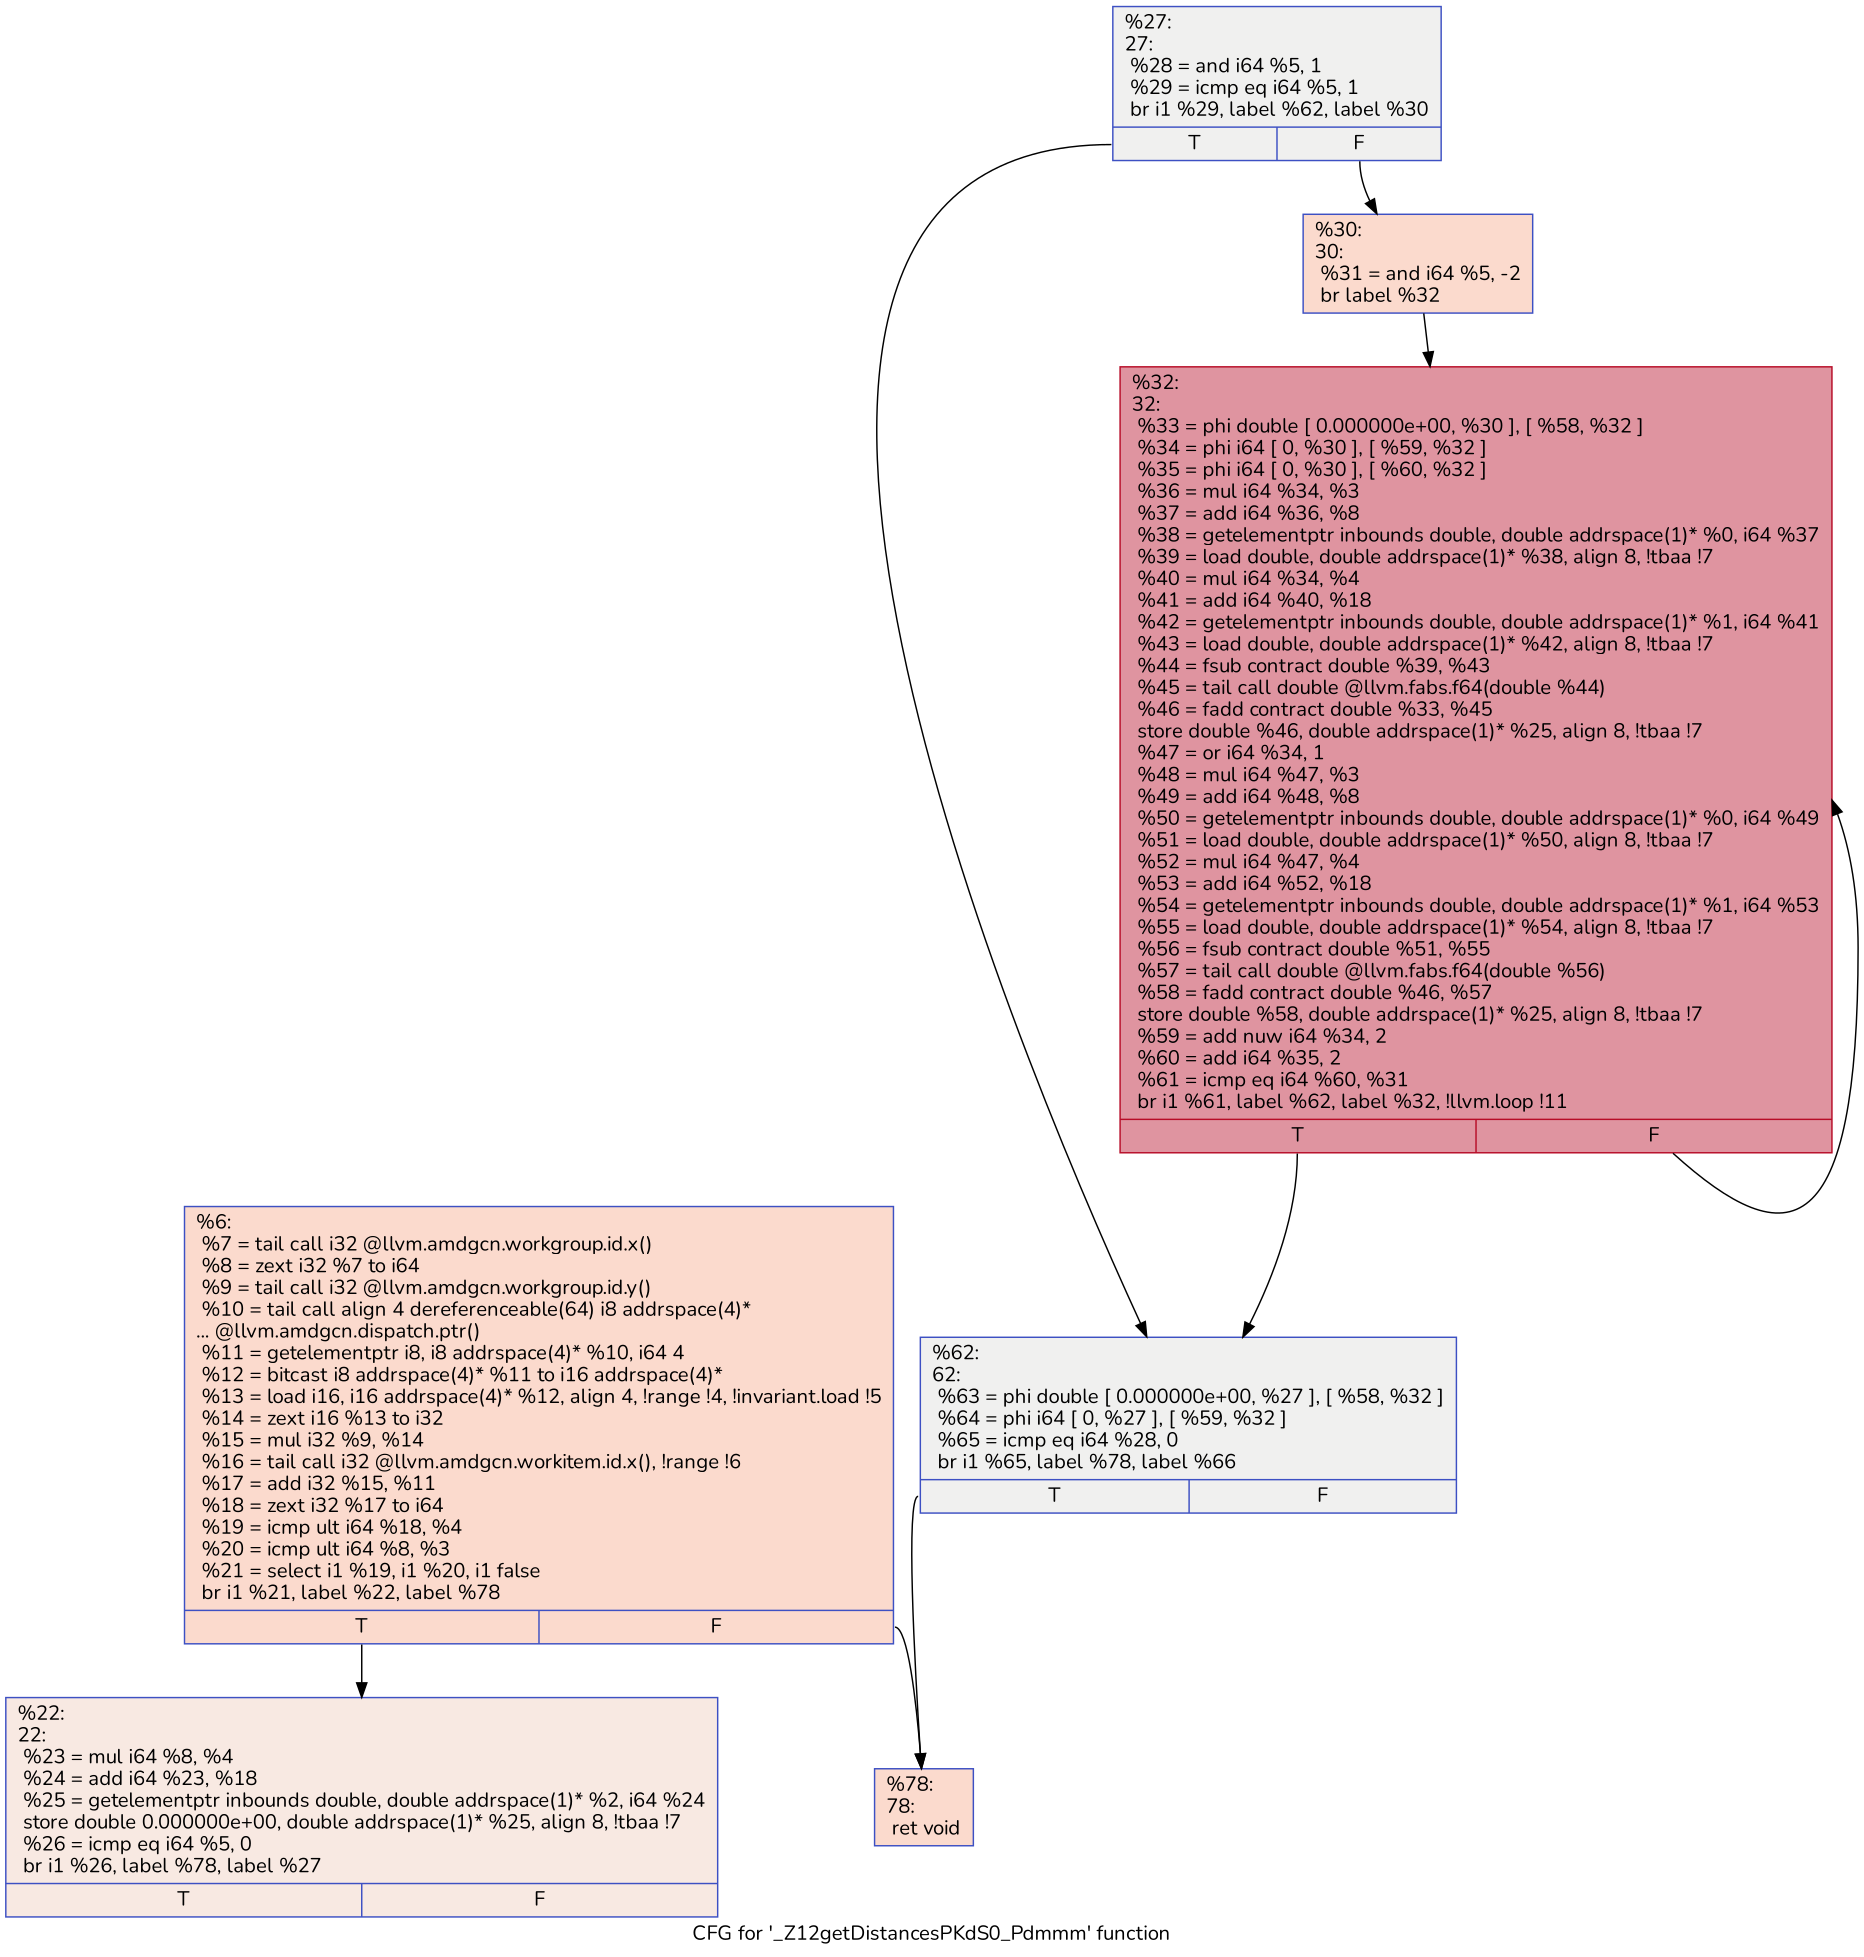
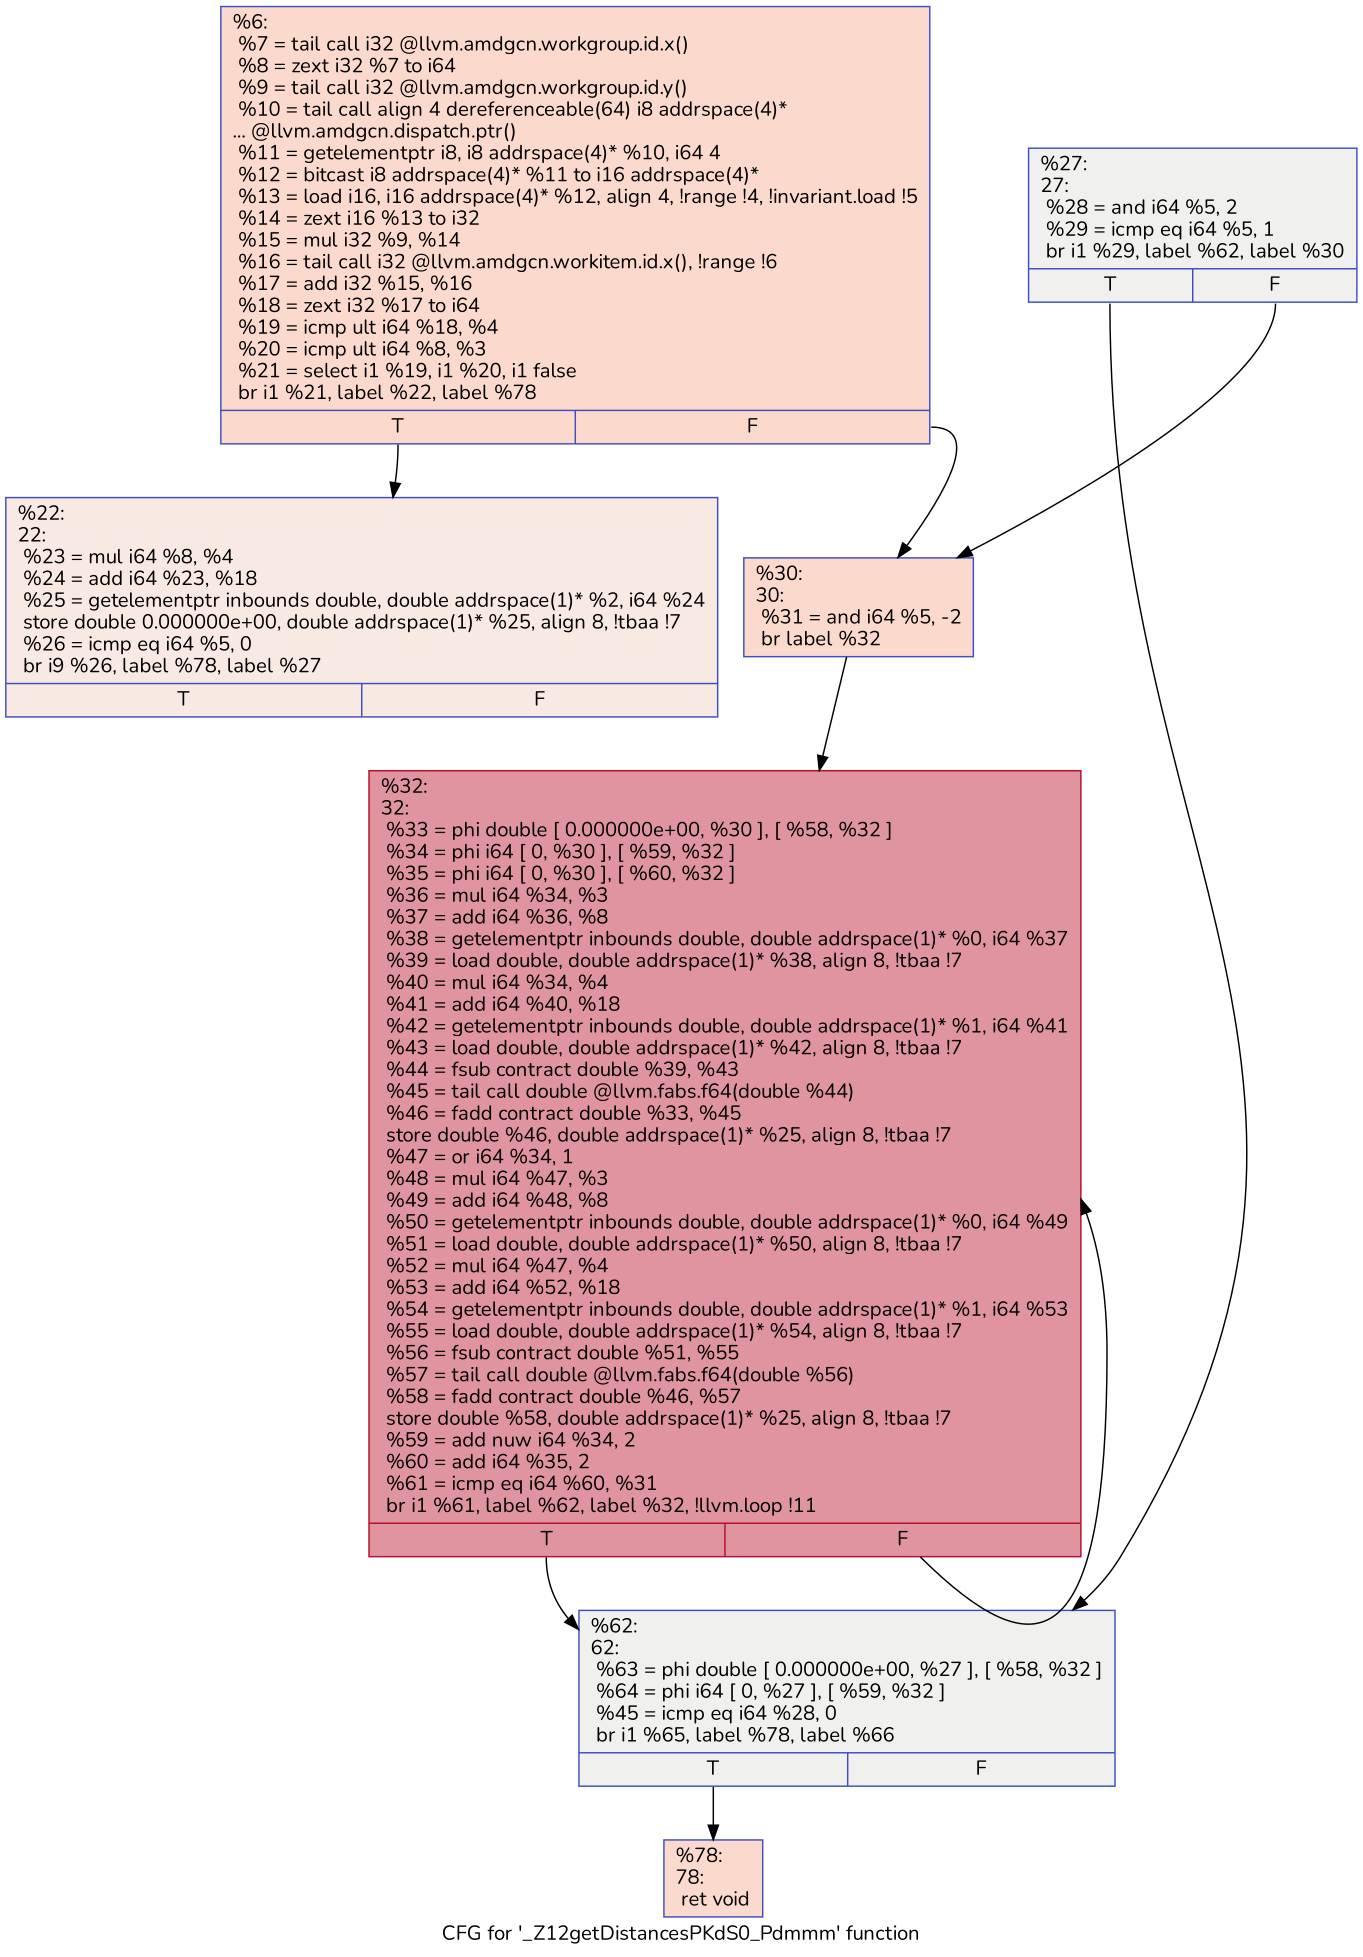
(1223, 66) -> (1139, 208)
(1055, 1440) -> (714, 1714)
(317, 1484) -> (353, 284)
(914, 1688) -> (946, 483)
(170, 1866) -> (170, 666)
